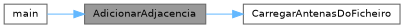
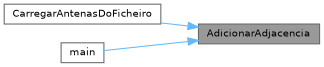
(219, 14) -> (174, 24)
